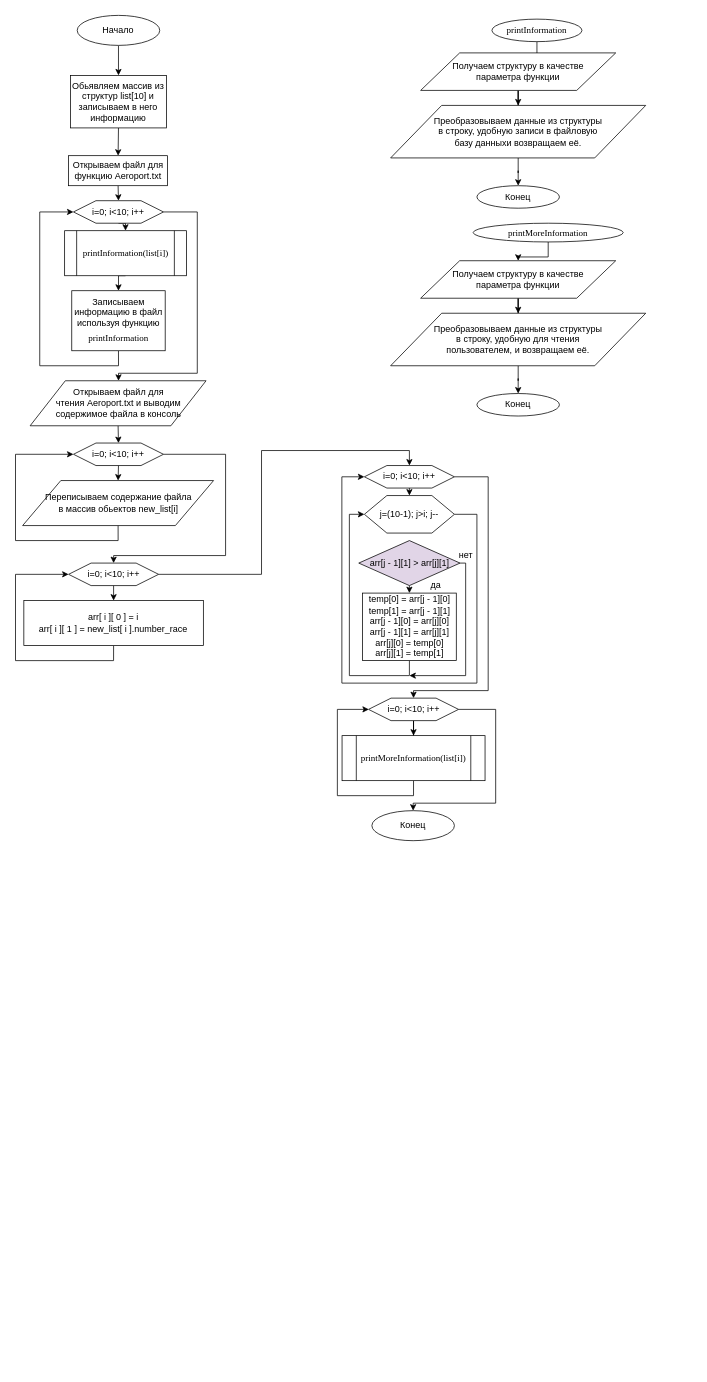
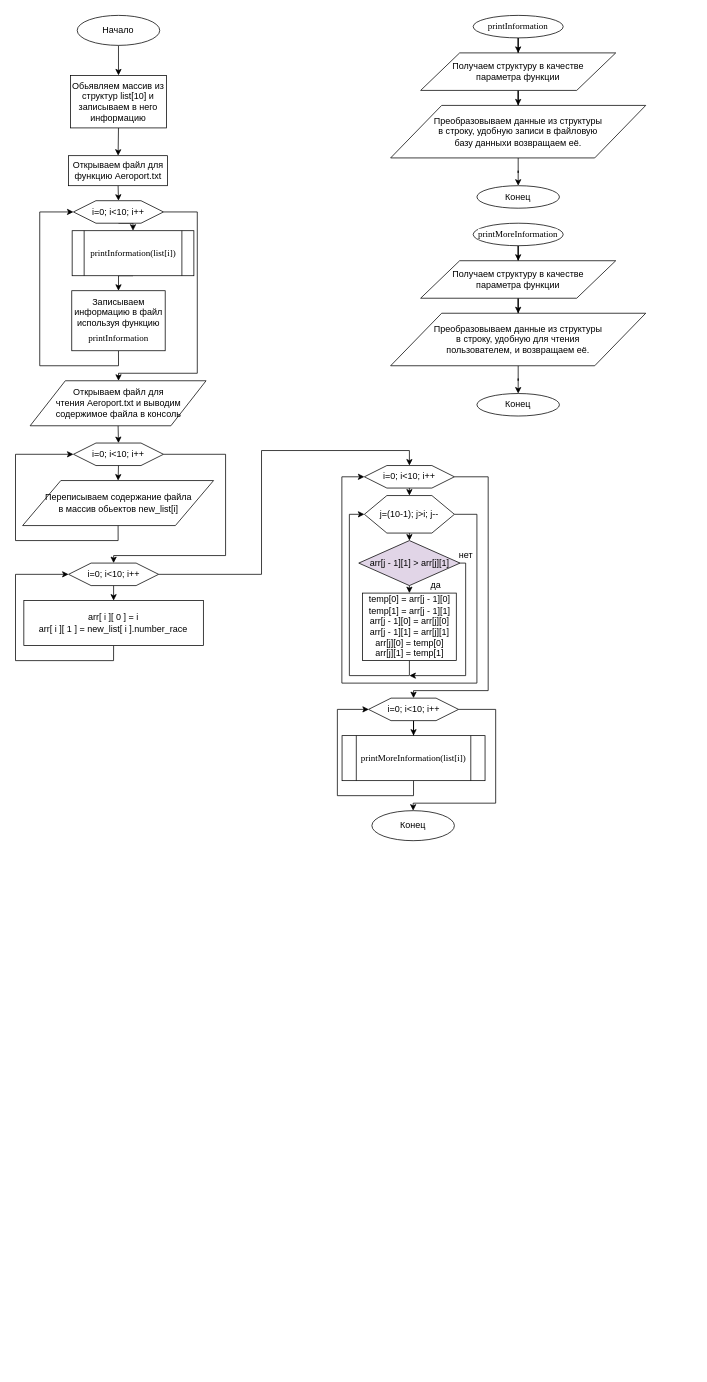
(537, 30) -> (518, 27)
(548, 233) -> (518, 234)
(125, 253) -> (133, 253)
none -> (409, 534)
